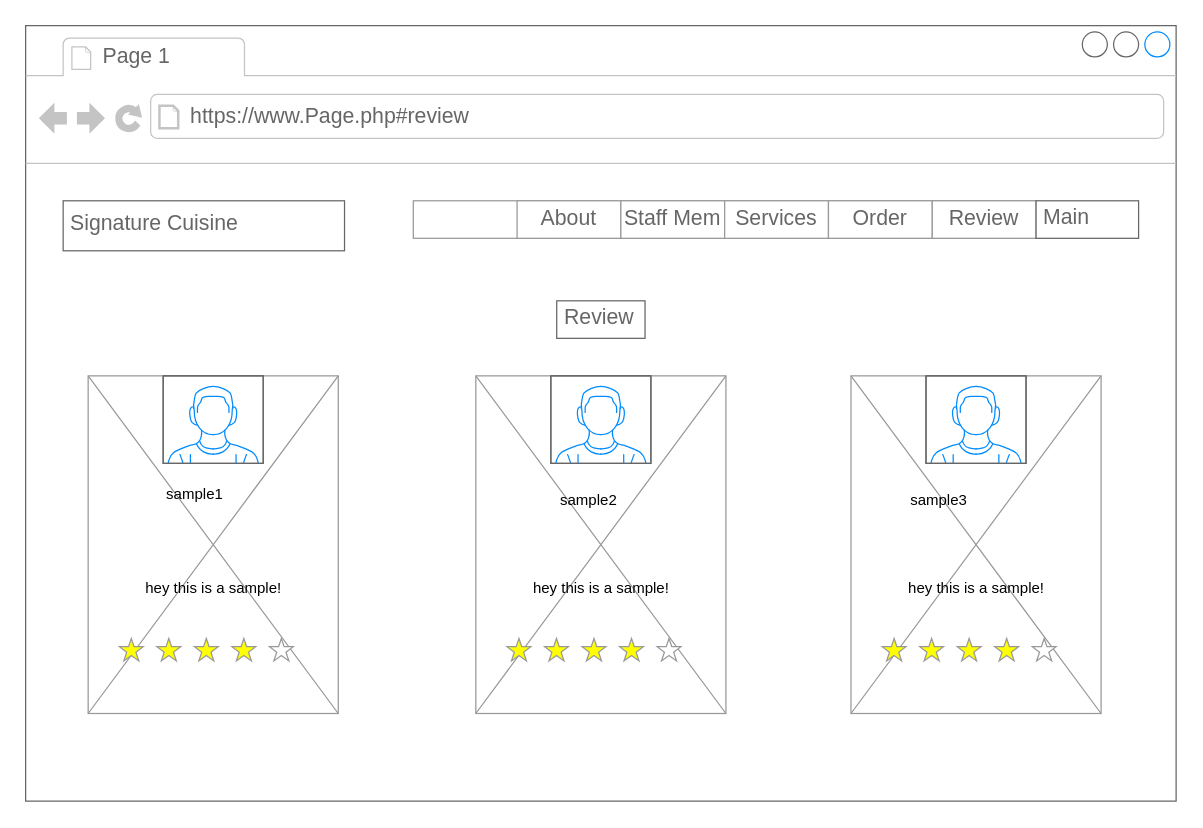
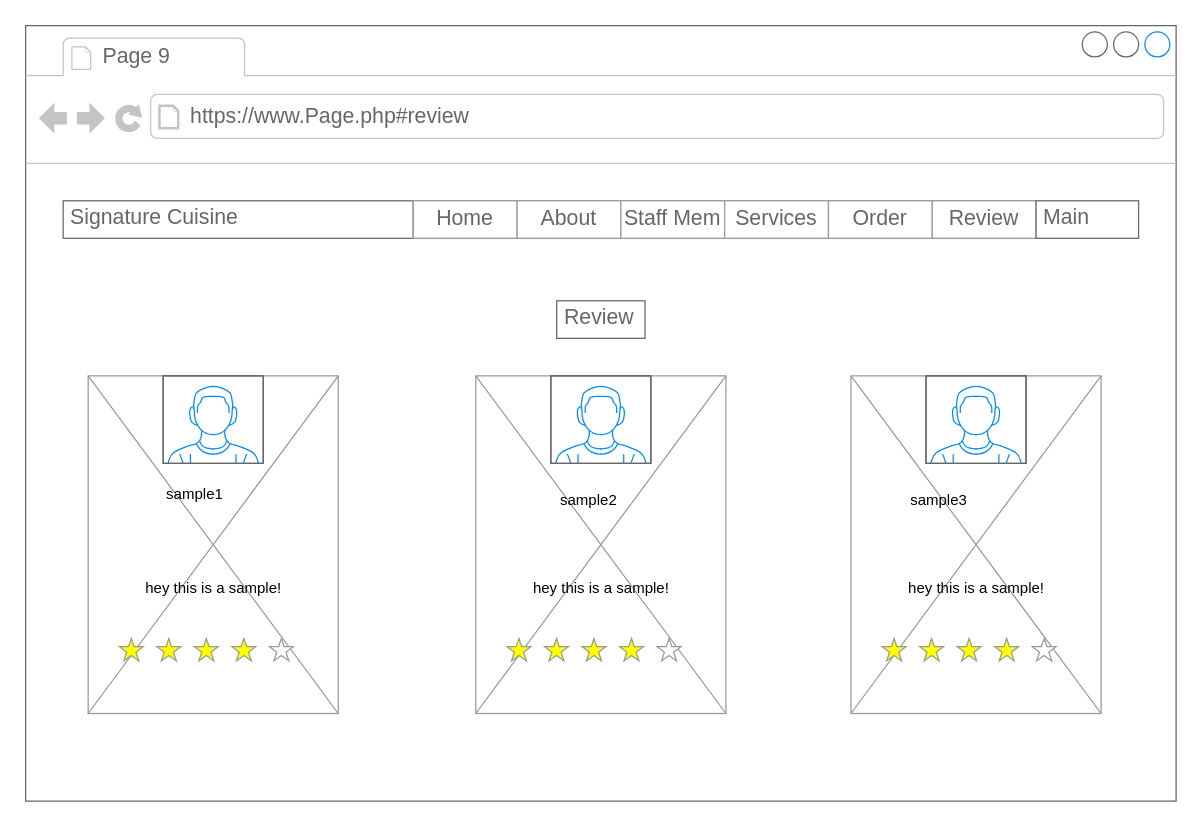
(136, 57) -> (136, 57)
none -> (465, 219)
(204, 226) -> (238, 219)
